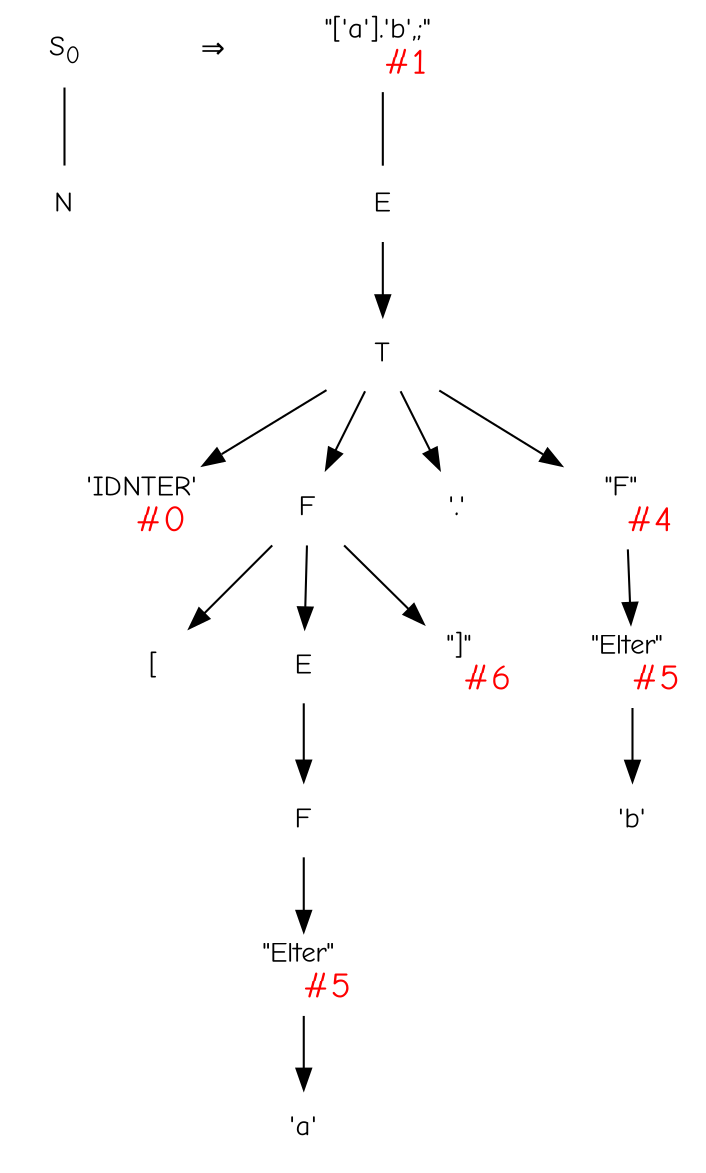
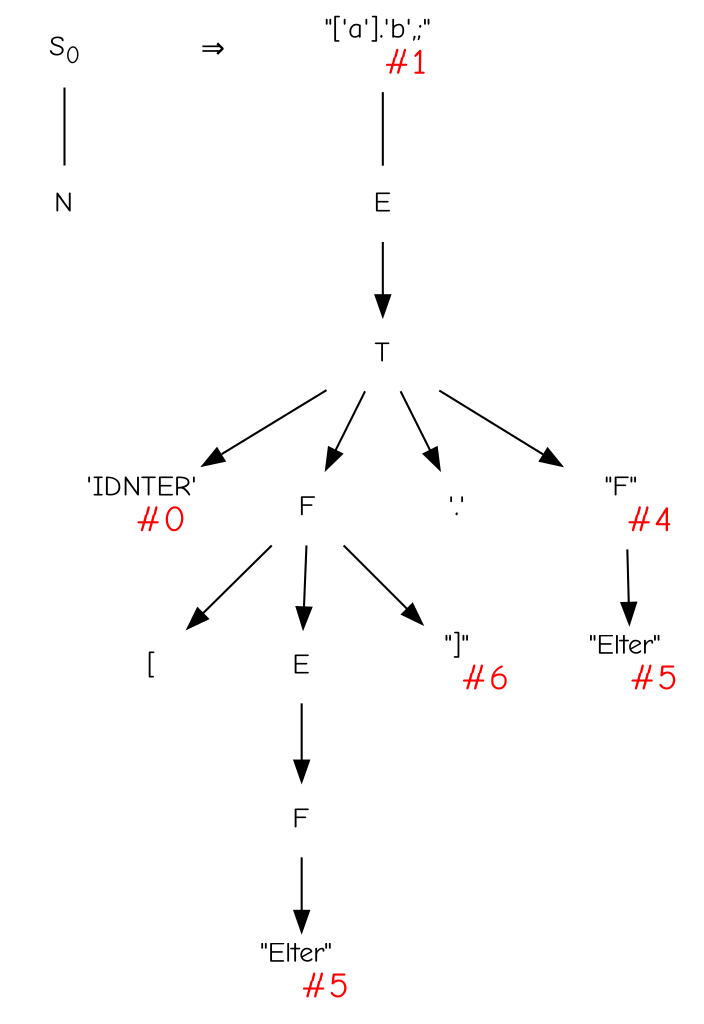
(632, 820) -> none
(304, 1128) -> none
